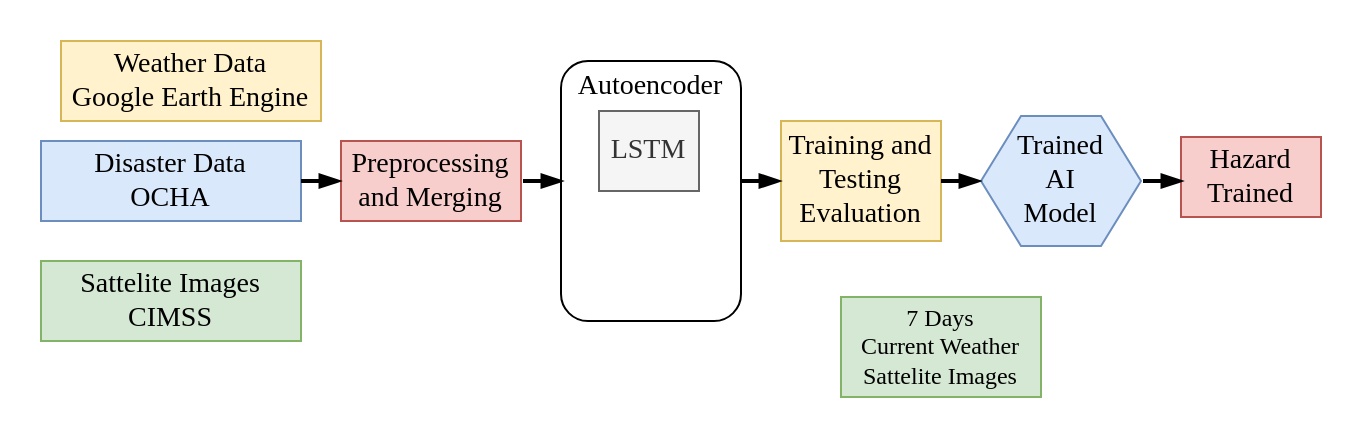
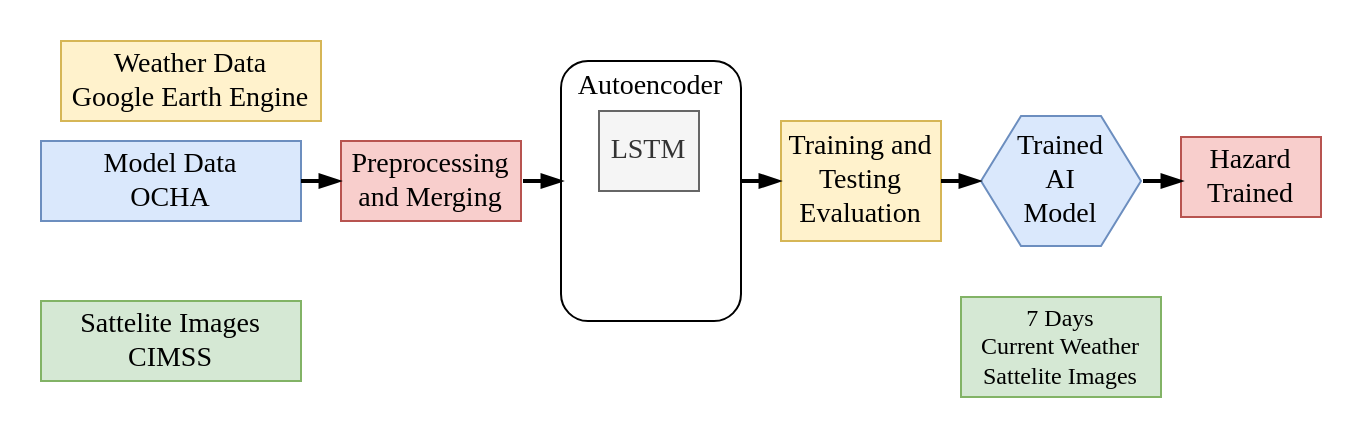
(171, 181) -> (171, 181)
(171, 301) -> (171, 341)
(941, 347) -> (1061, 347)
